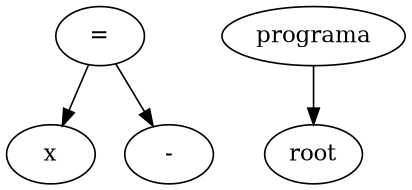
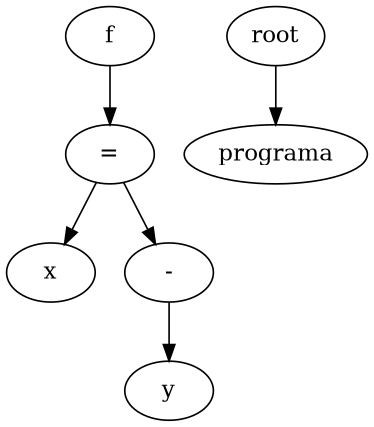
none -> (110, 36)
(314, 87) -> (276, 87)
none -> (169, 391)
